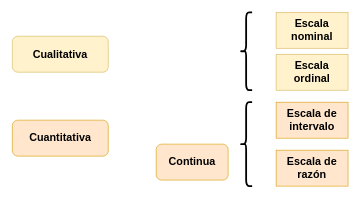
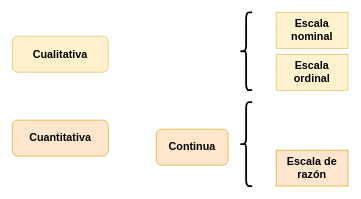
(312, 120) -> none
(192, 162) -> (192, 147)
